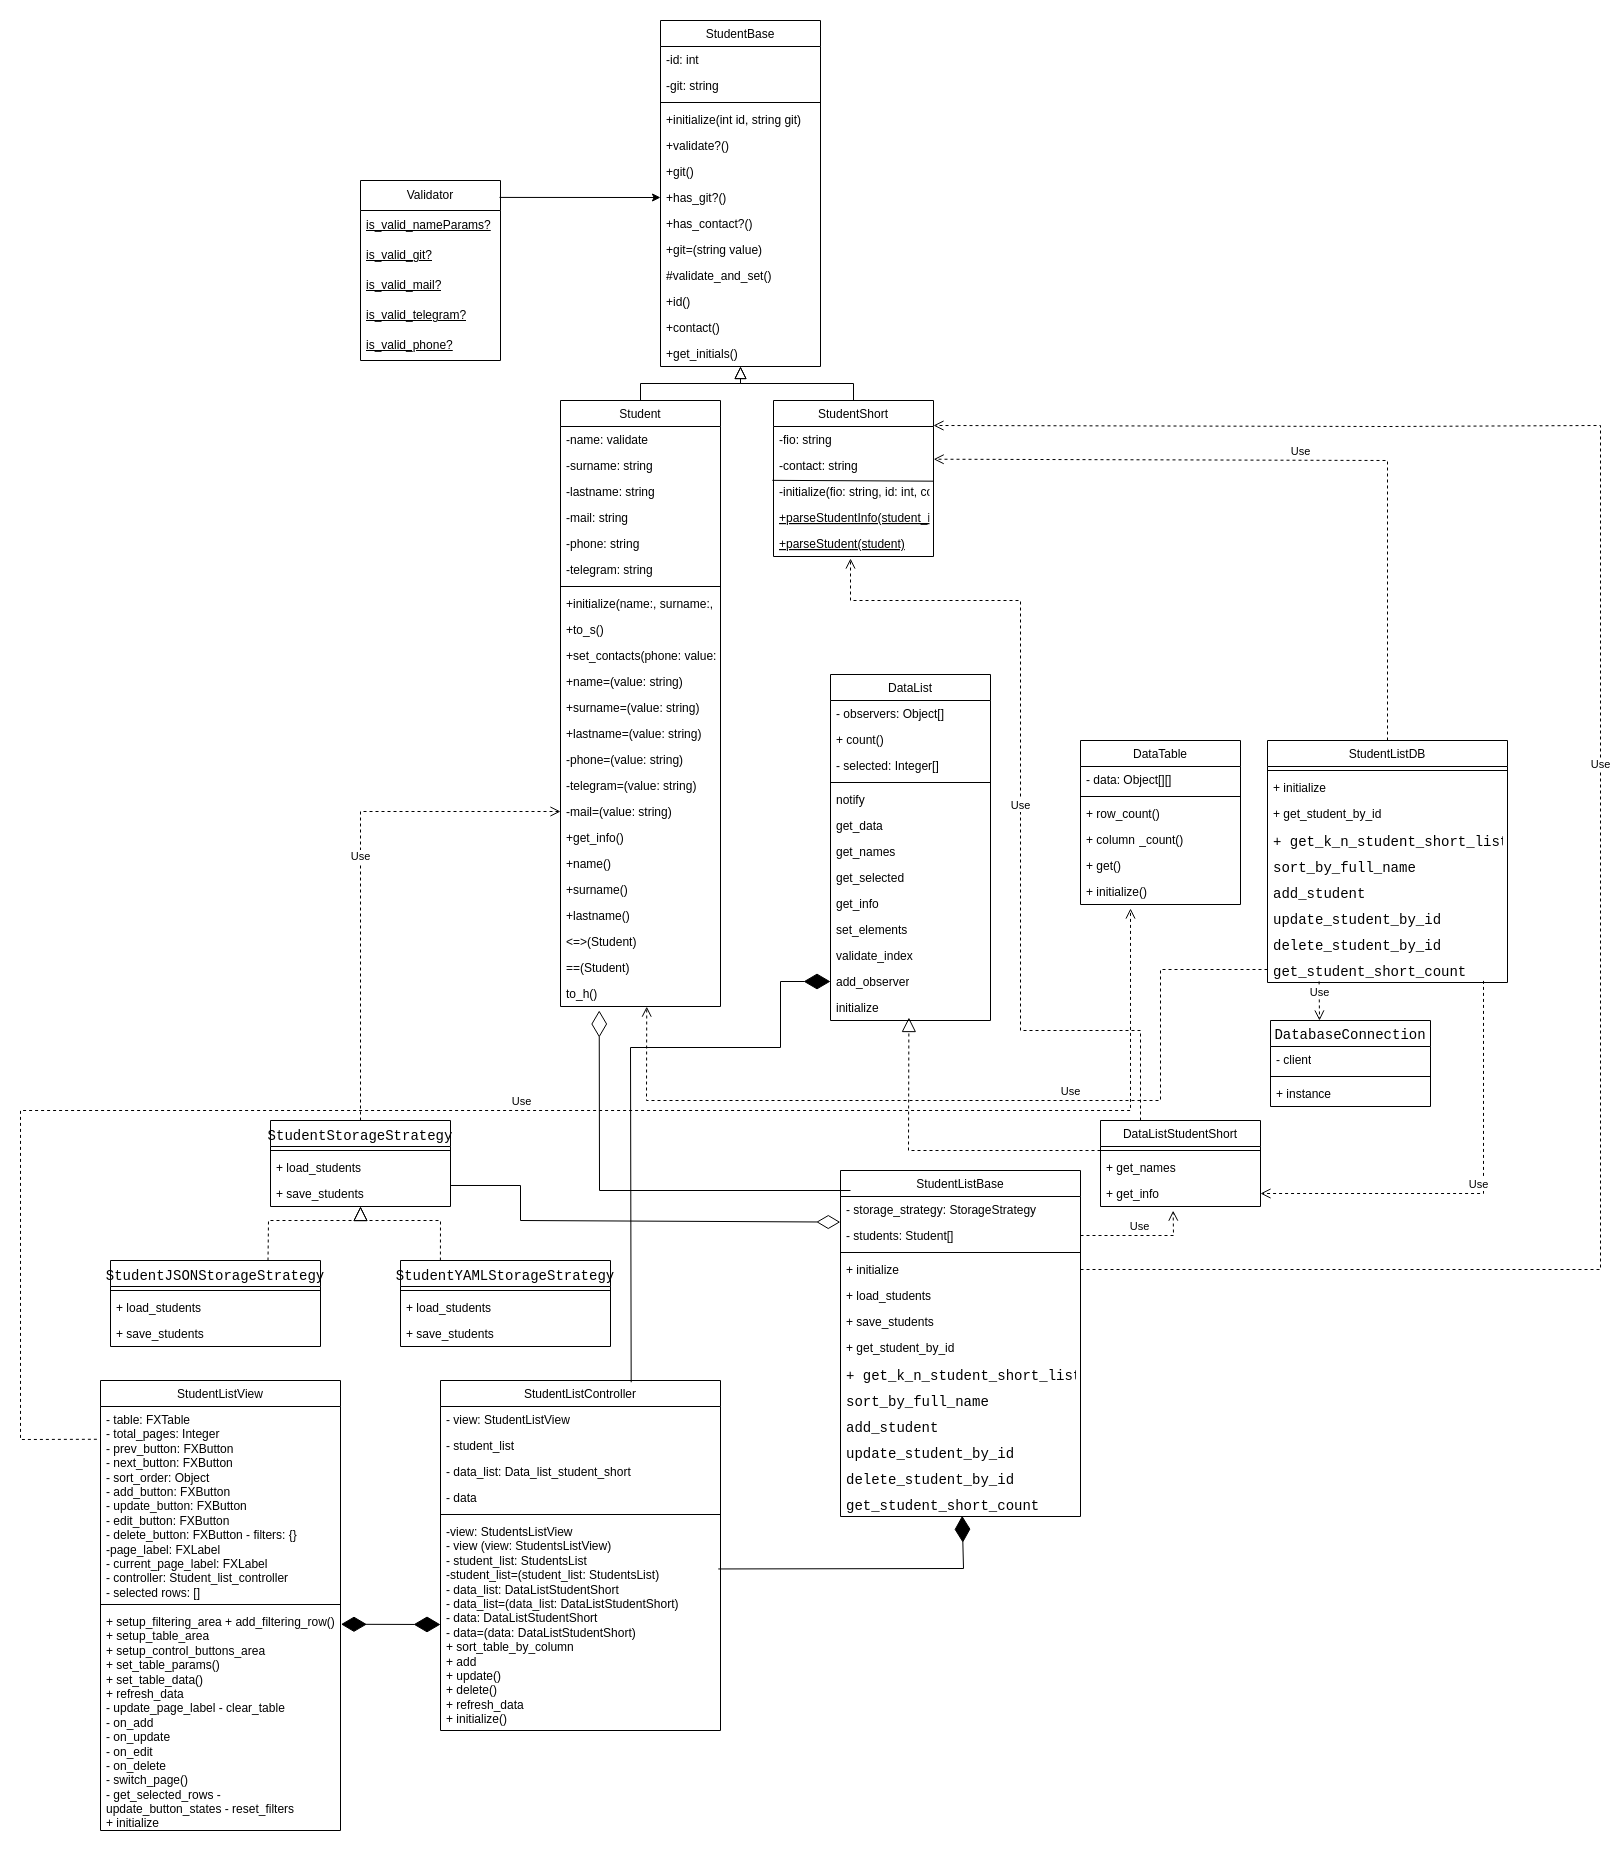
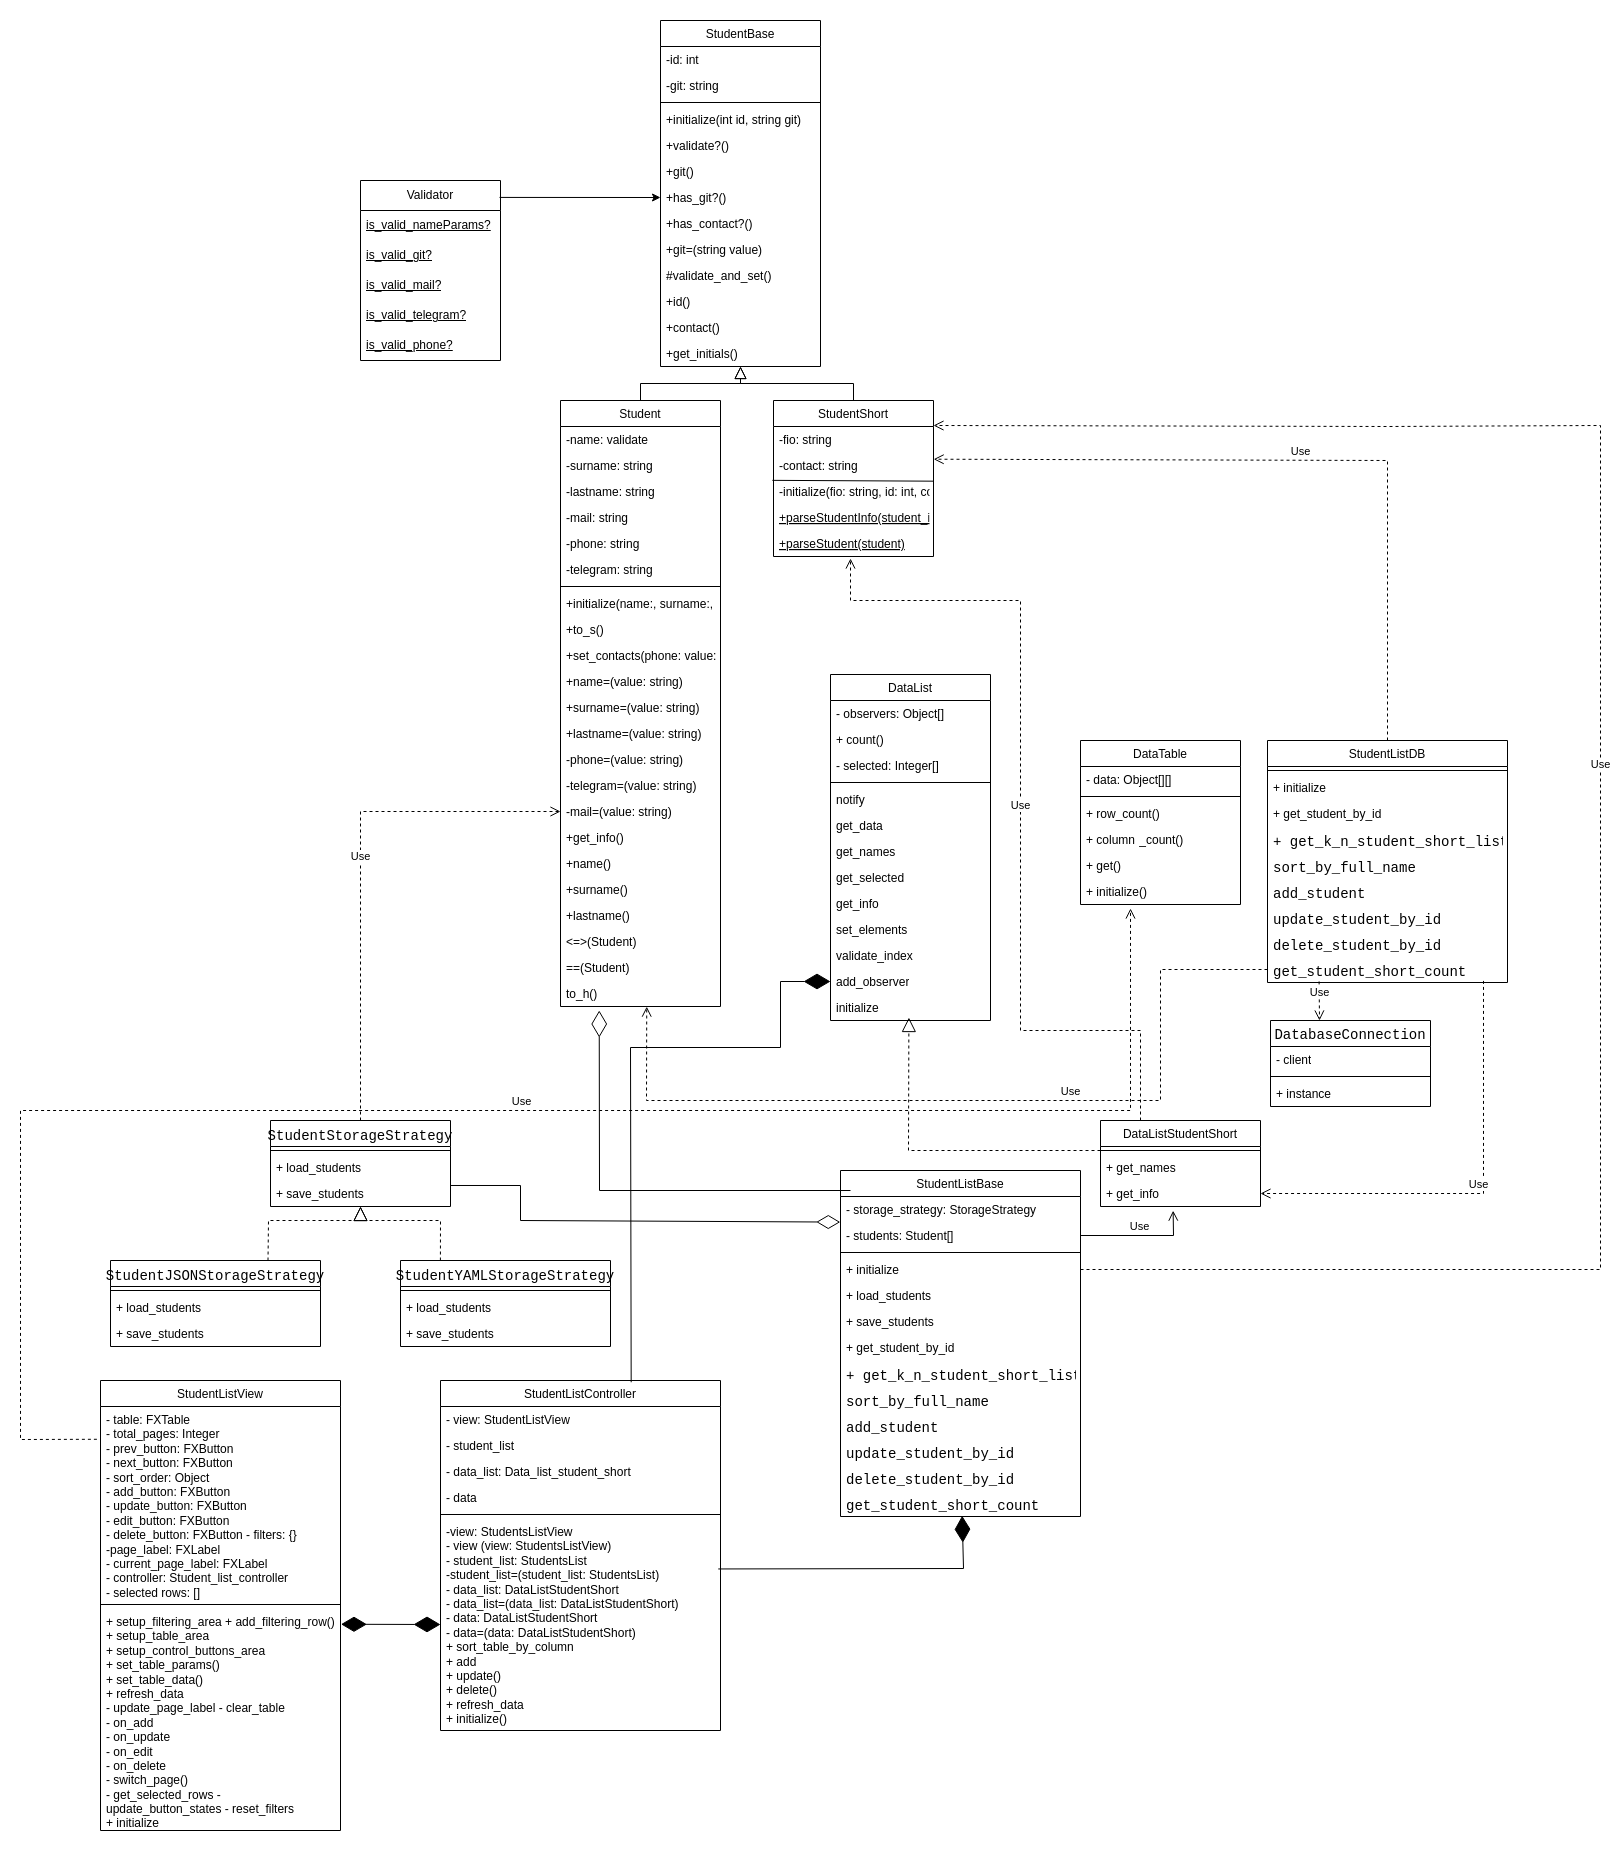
(1139, 1236) -> (1139, 1236)
